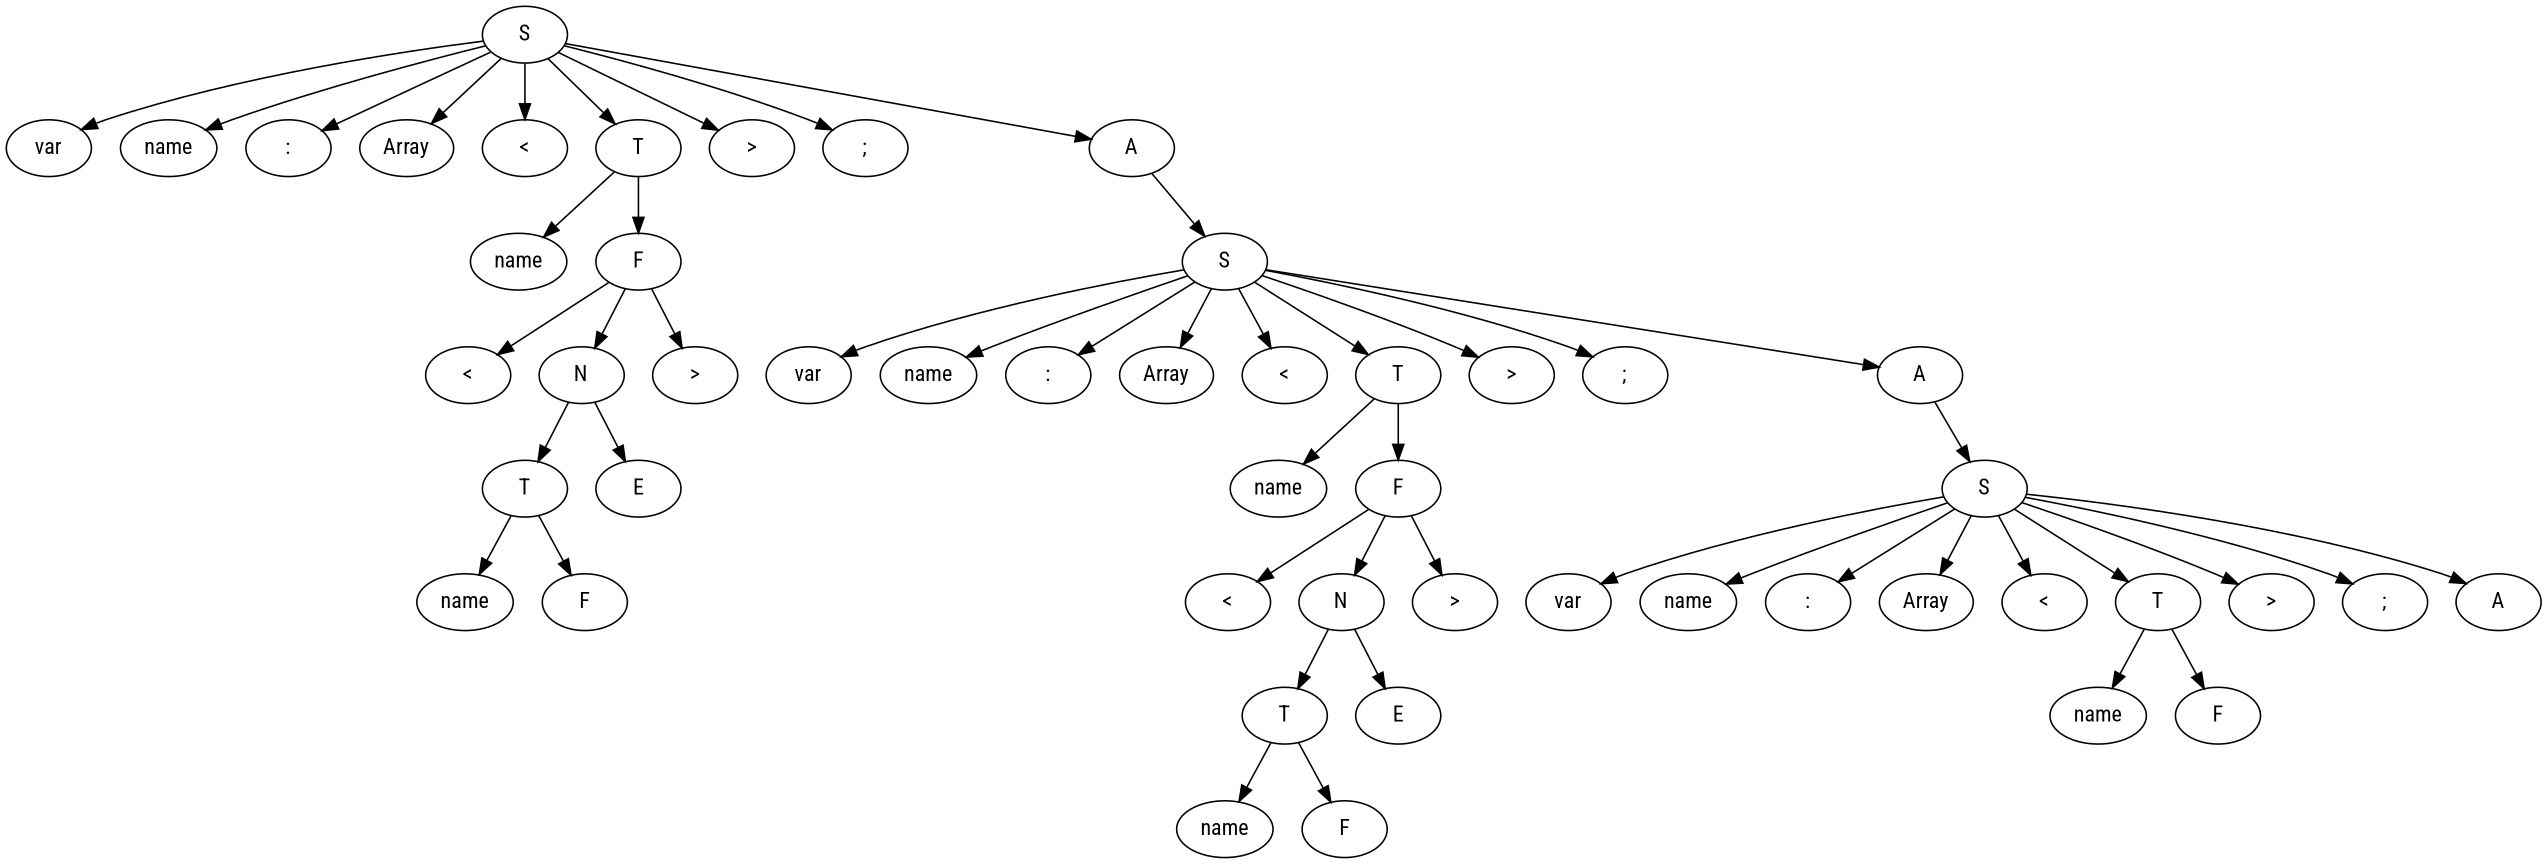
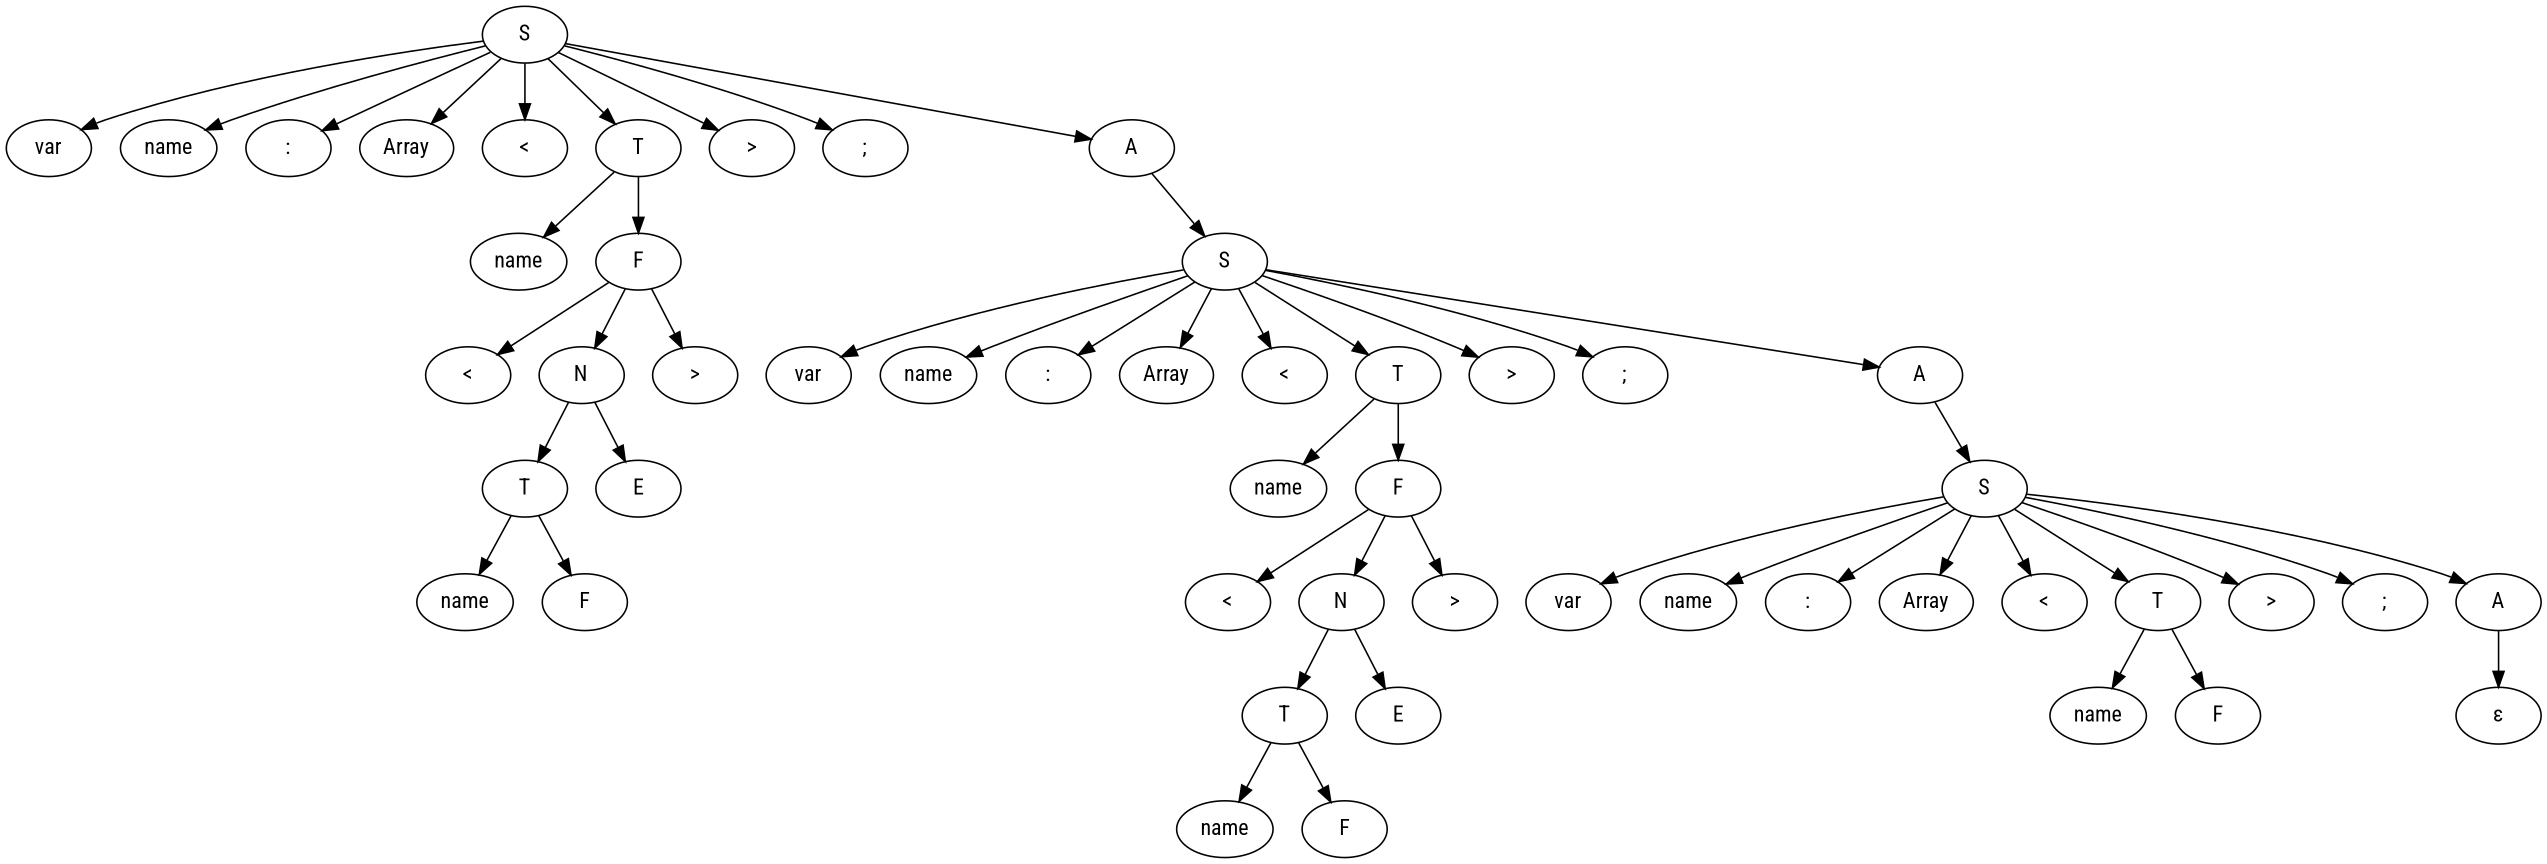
none -> (2499, 716)
